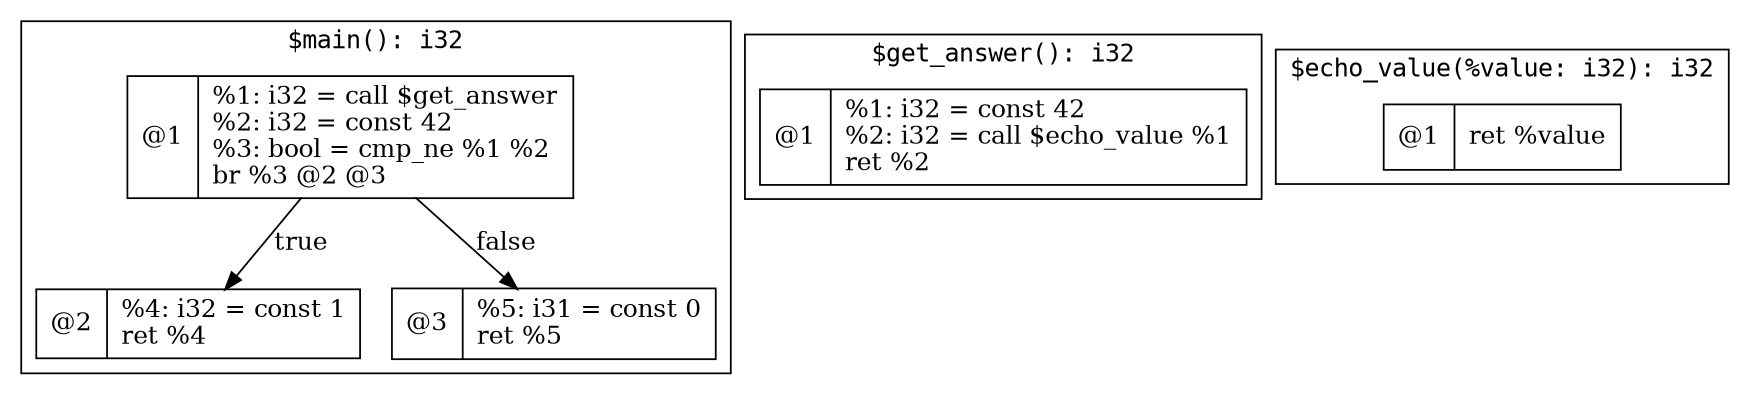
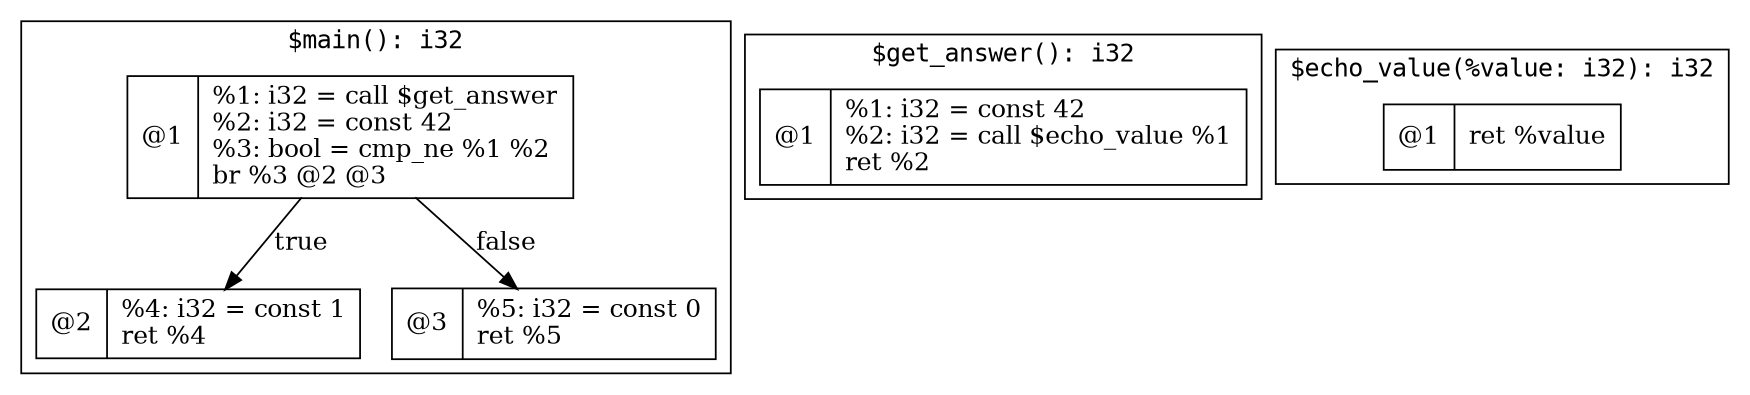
(589, 310) -> (589, 310)
